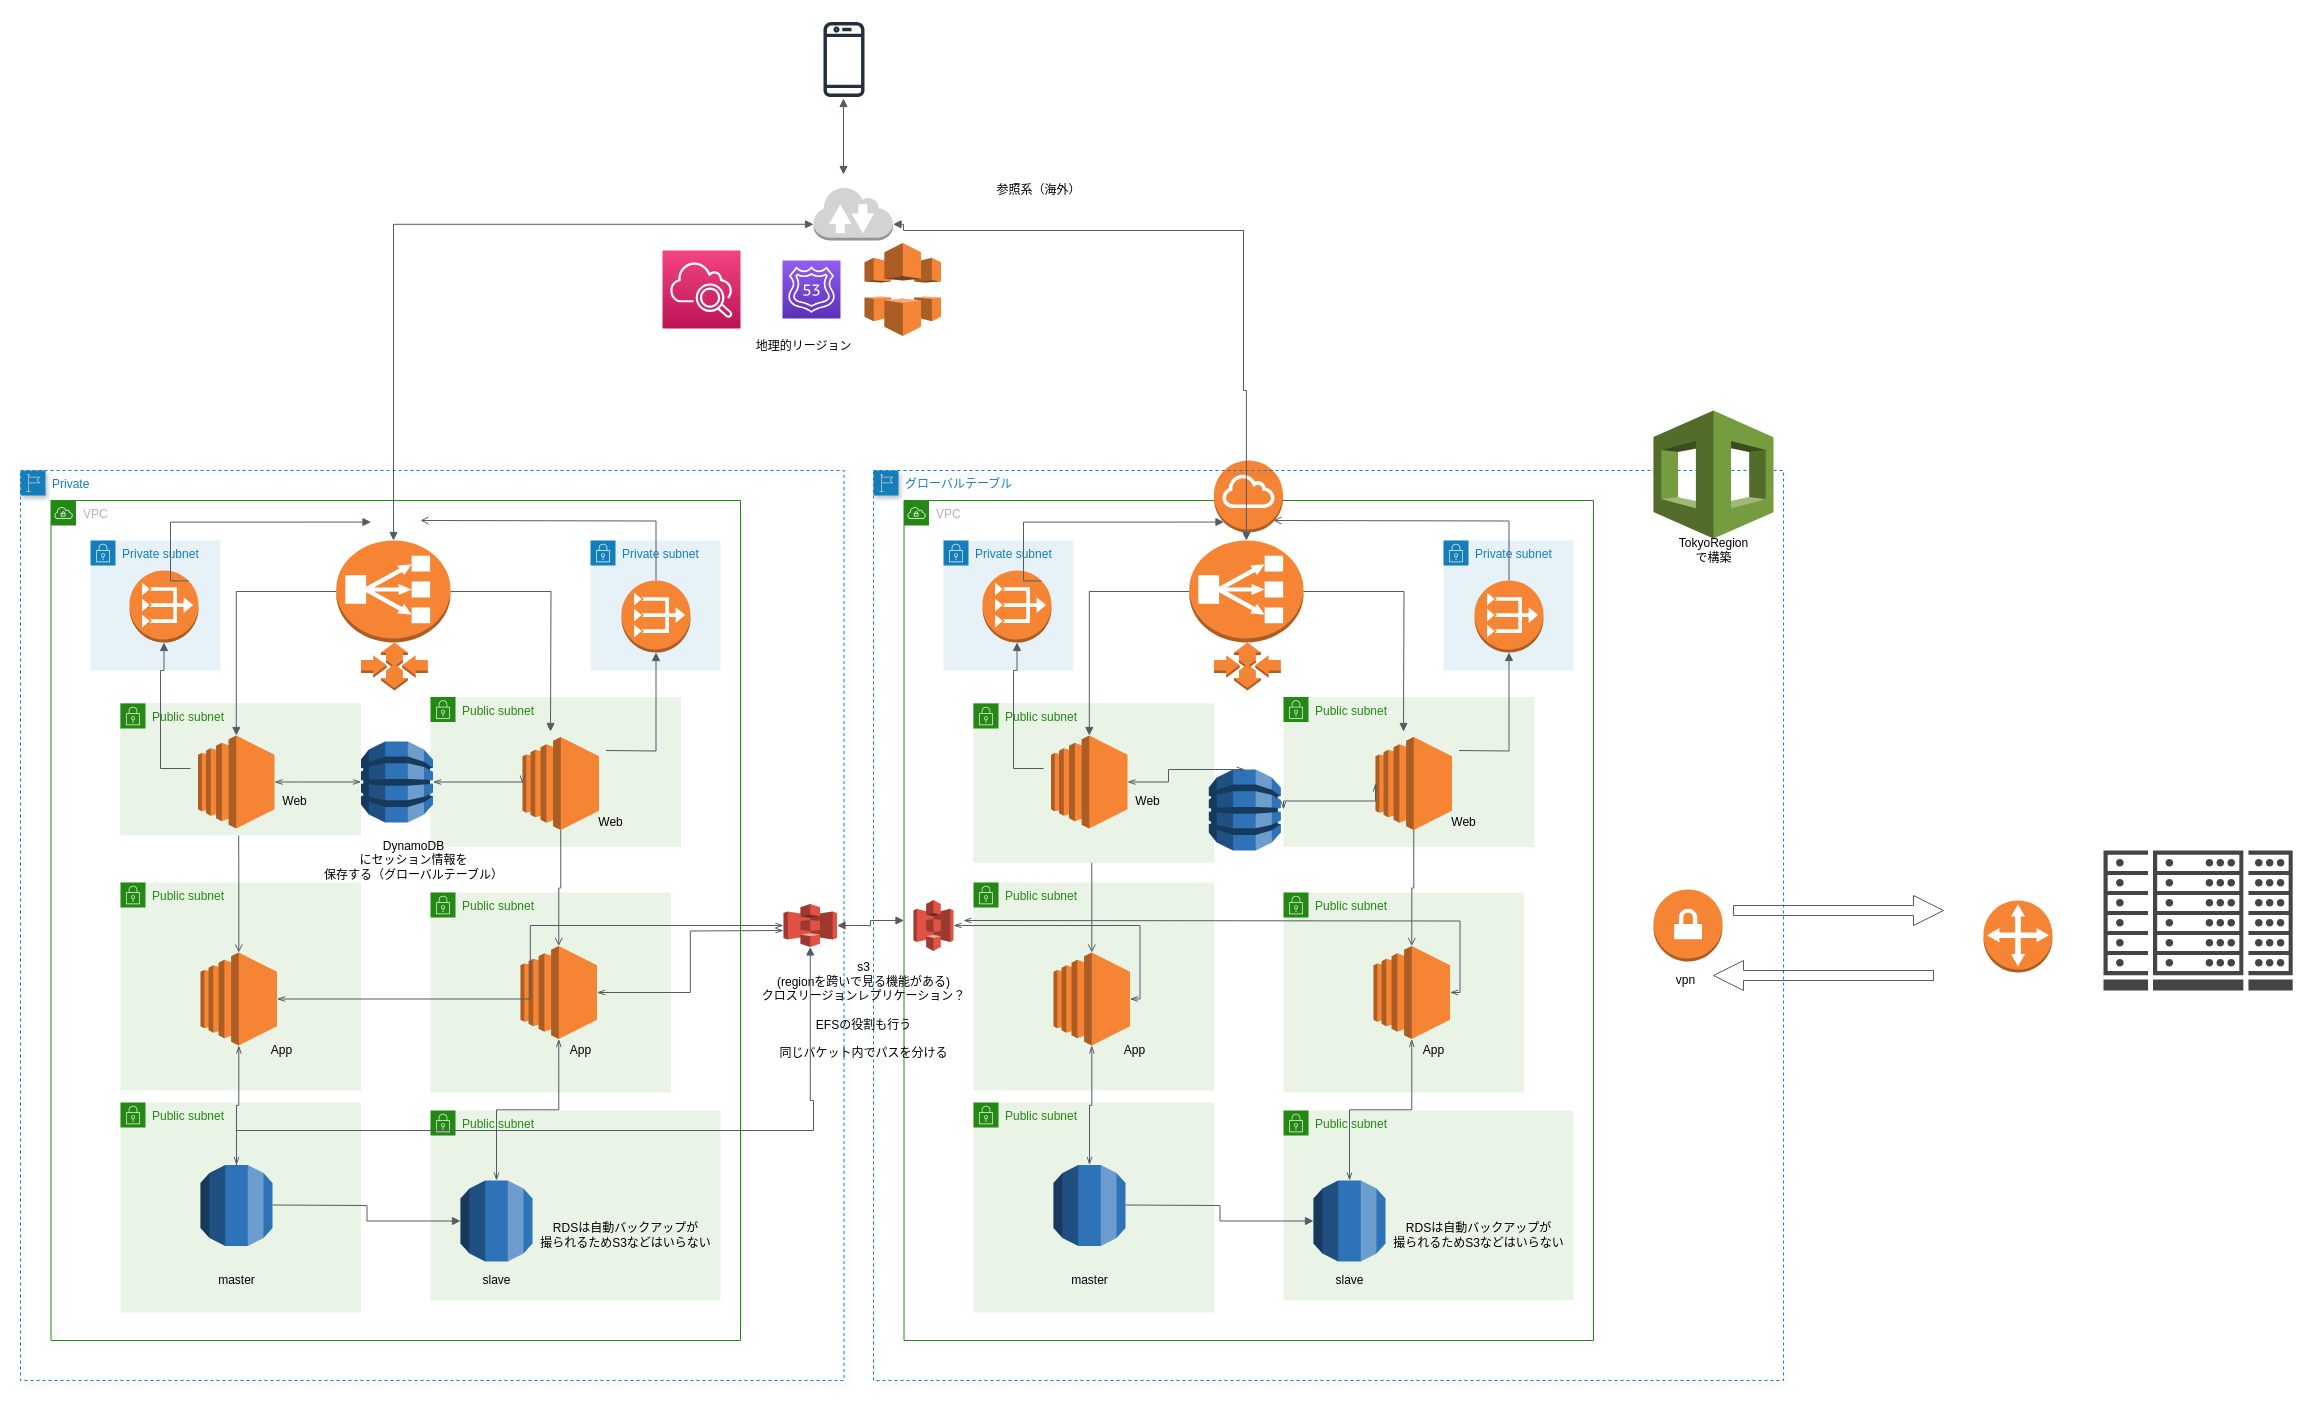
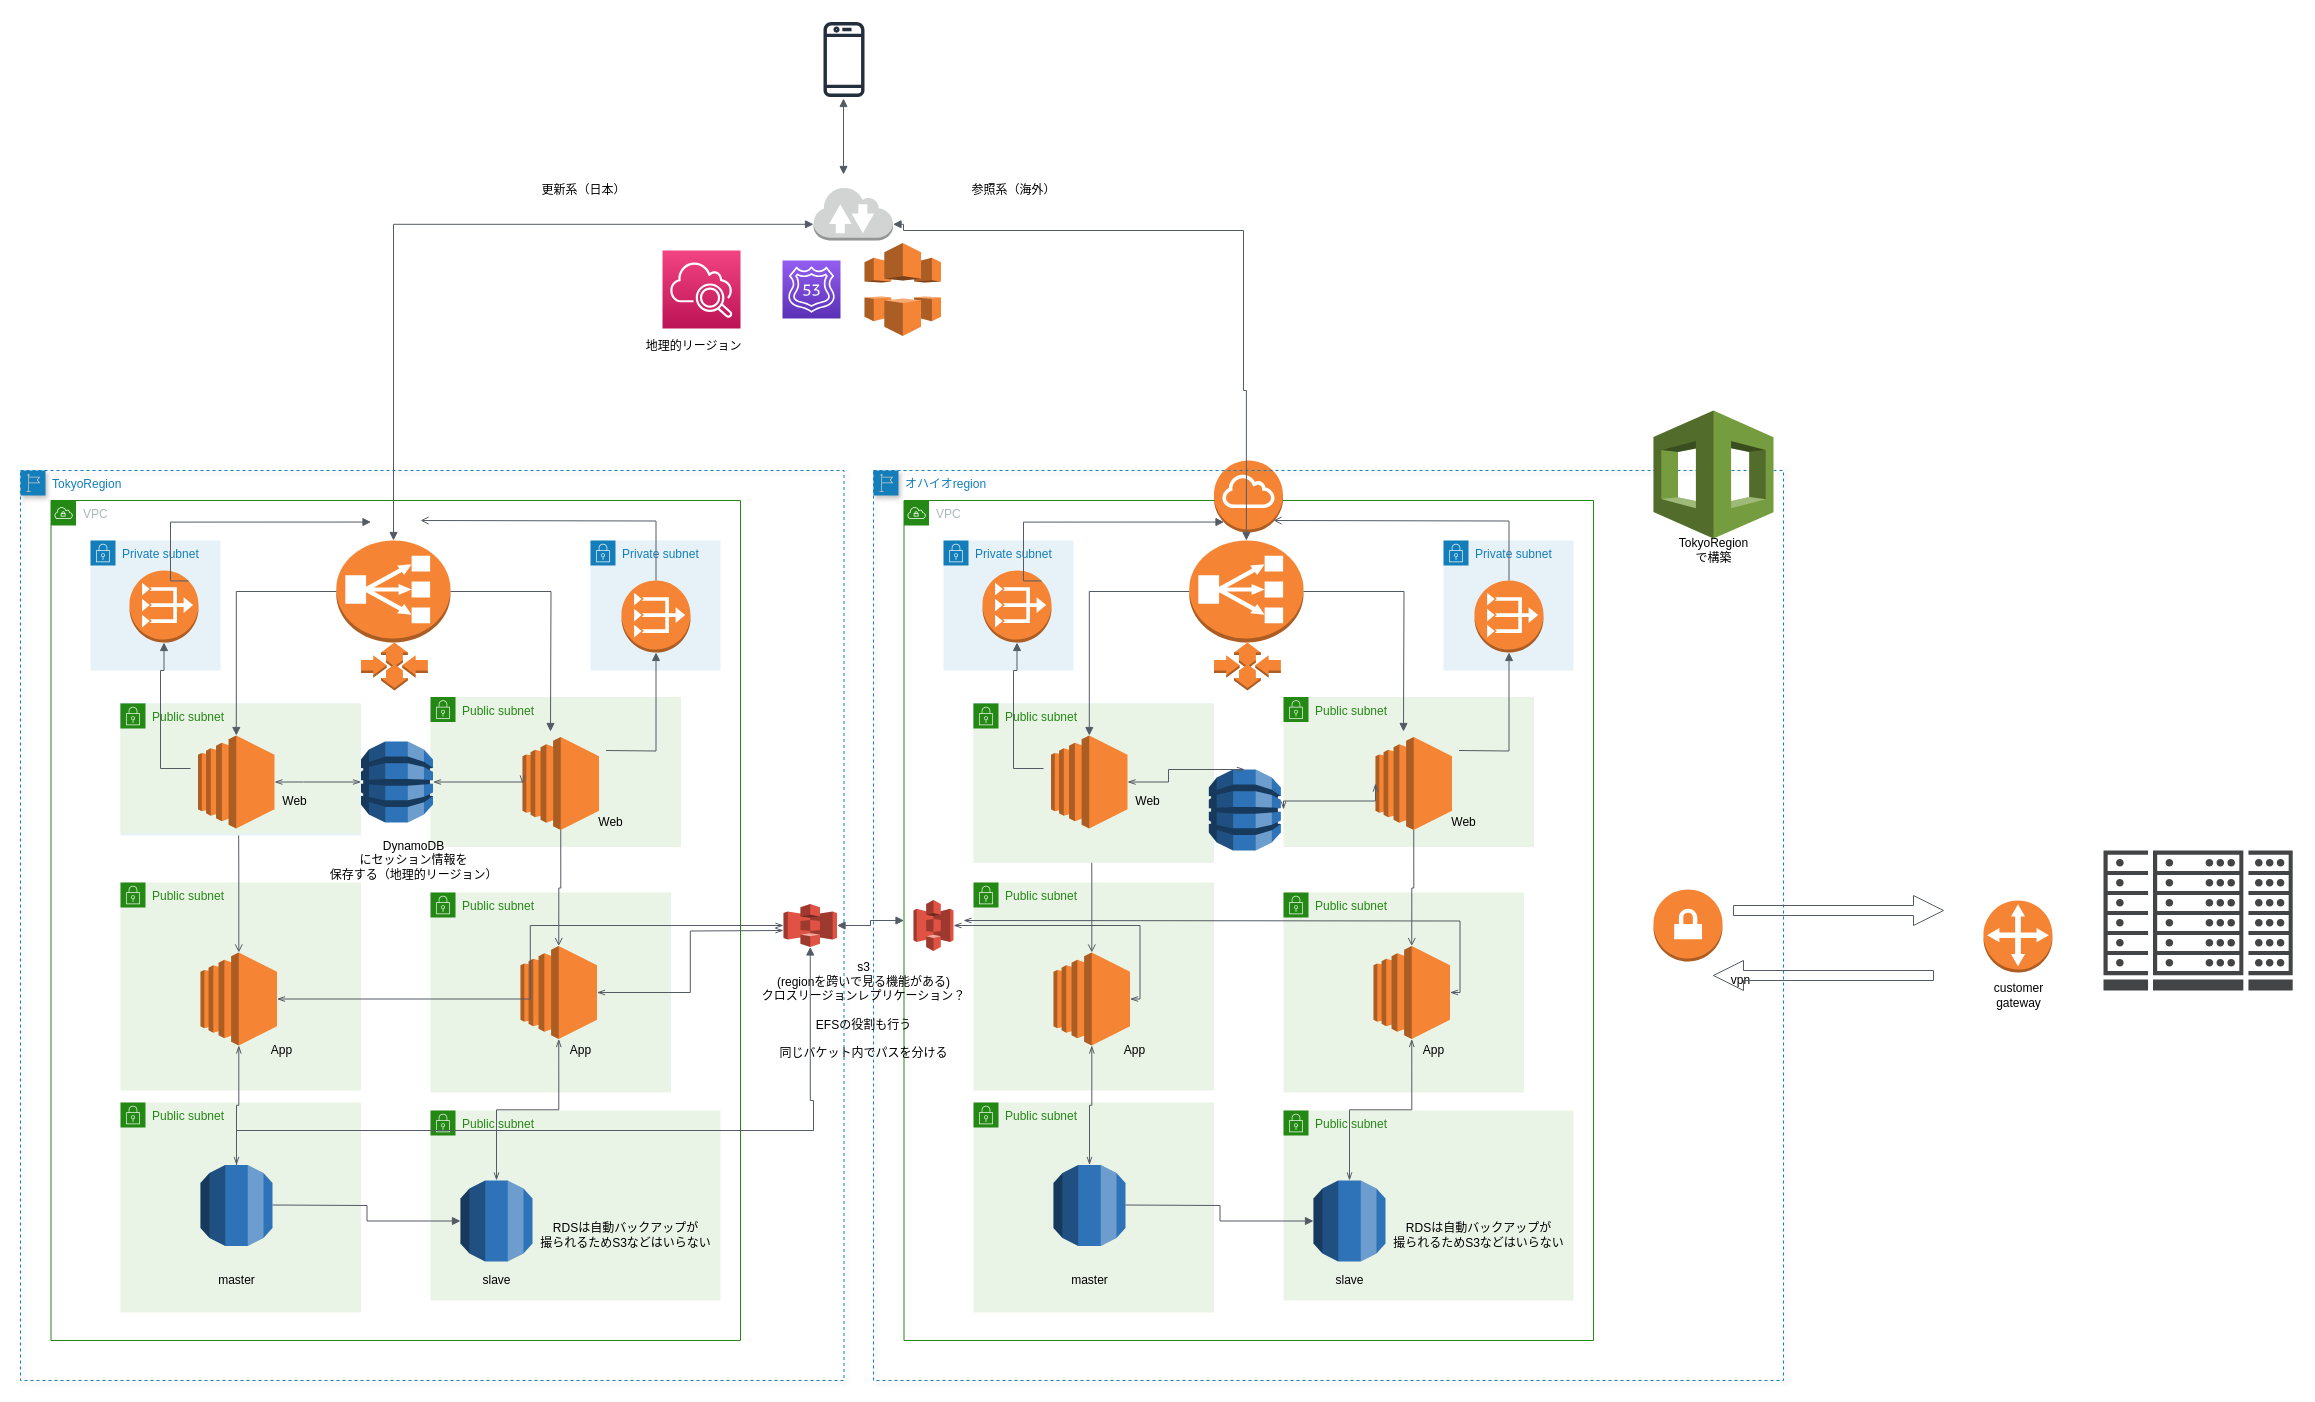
none -> (584, 191)
(1039, 191) -> (1014, 191)
(804, 346) -> (694, 346)
(74, 485) -> (88, 485)
(960, 485) -> (948, 485)
(414, 861) -> (414, 861)
(1686, 981) -> (1741, 981)
none -> (2018, 996)
